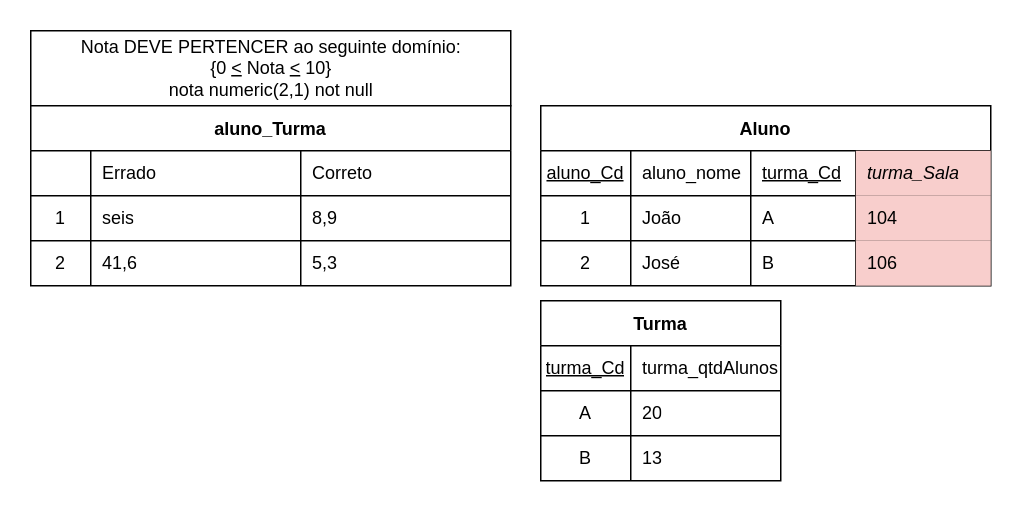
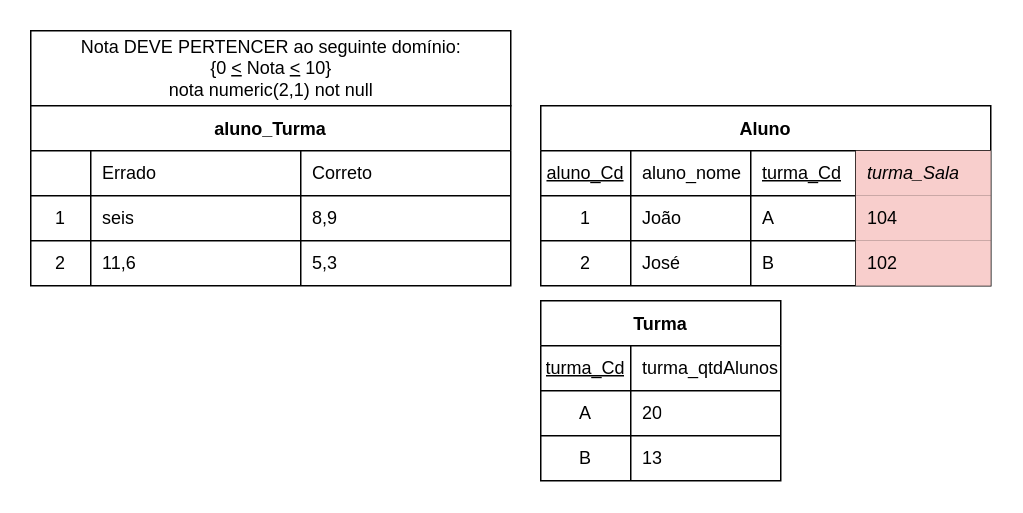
(121, 263) -> (121, 263)
(883, 263) -> (883, 263)
